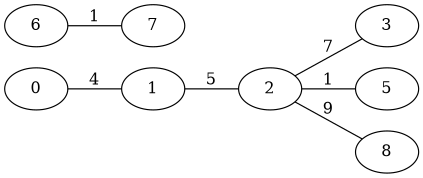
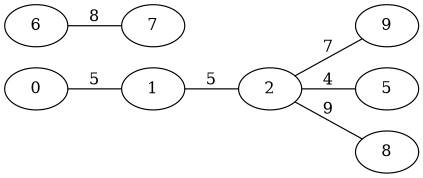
(95, 17) -> (95, 17)
(387, 26) -> (387, 26)
(95, 80) -> (95, 80)
(329, 80) -> (329, 80)
